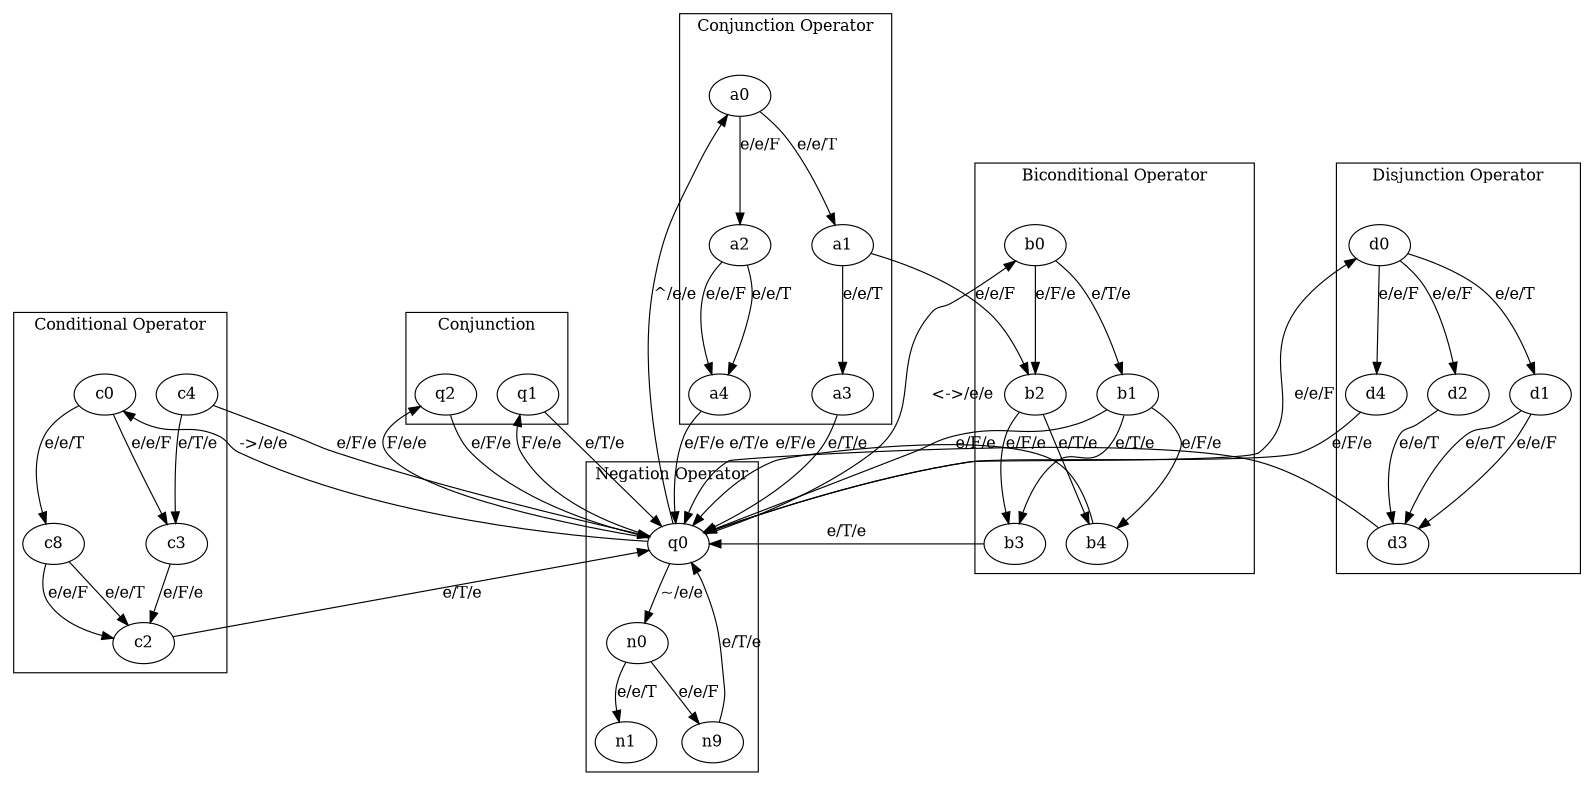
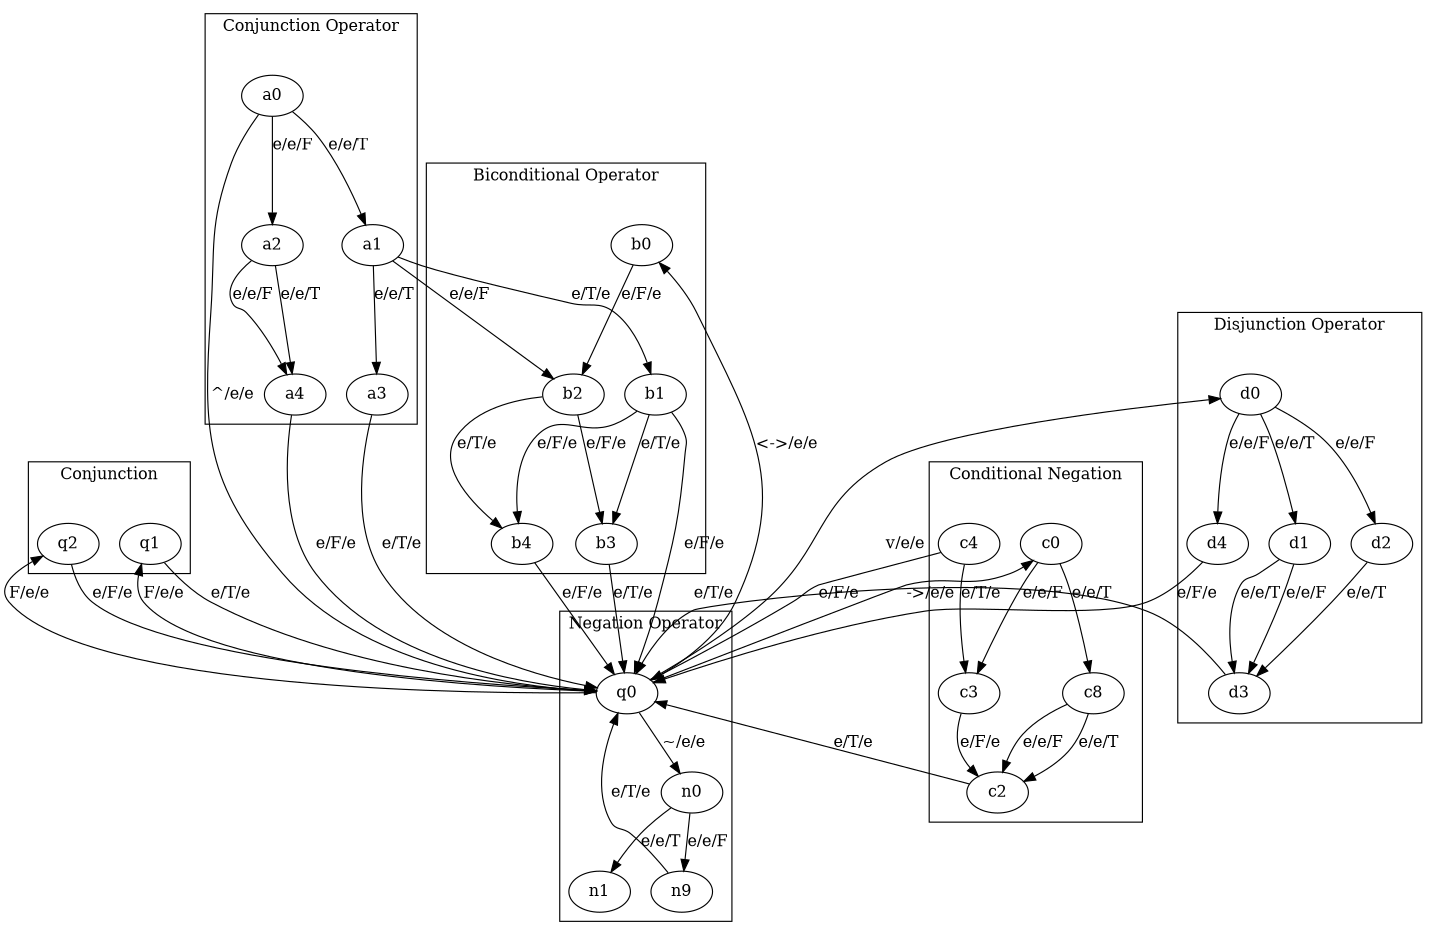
(1094, 307) -> (535, 295)
(650, 318) -> (237, 510)
(120, 326) -> (1036, 475)
(1315, 395) -> (905, 544)
